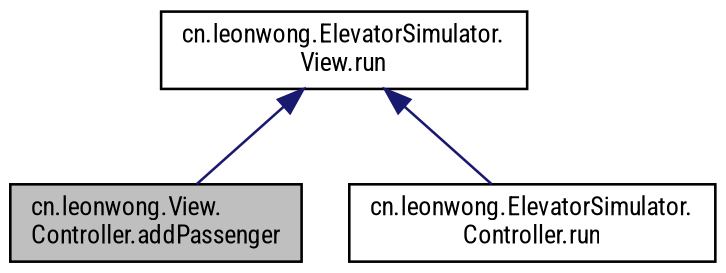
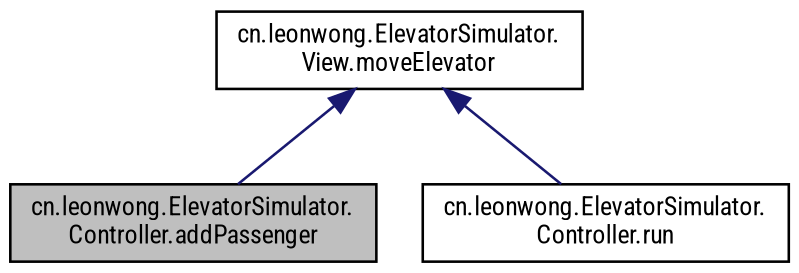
(344, 50) -> (400, 50)
(156, 223) -> (193, 223)
